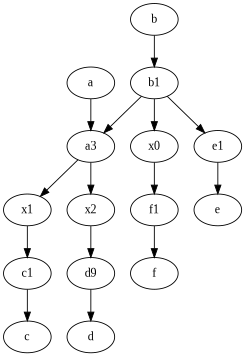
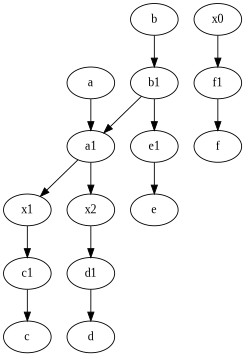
(154, 110) -> none
(91, 146) -> (91, 146)
(91, 273) -> (91, 273)
